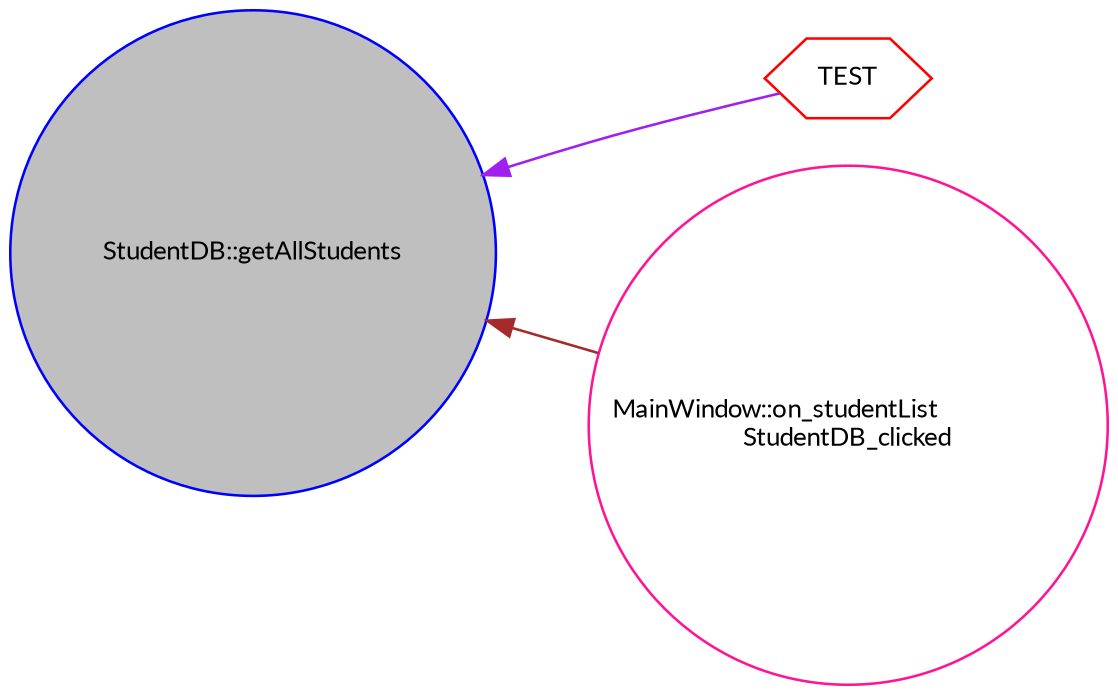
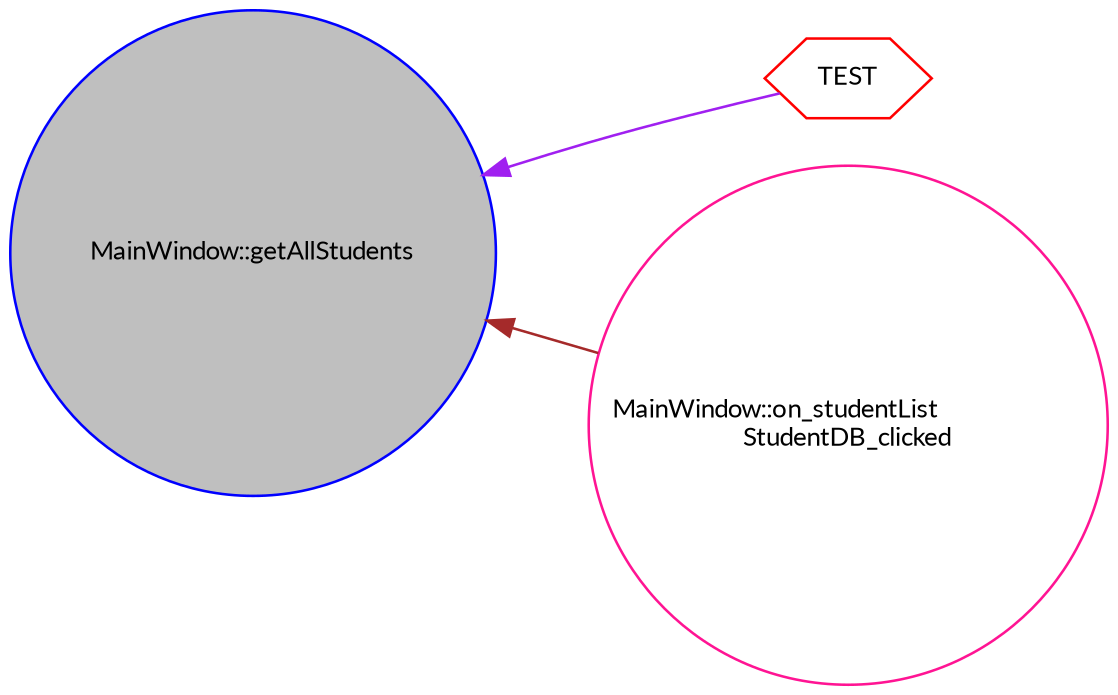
(253, 253) -> (253, 253)
